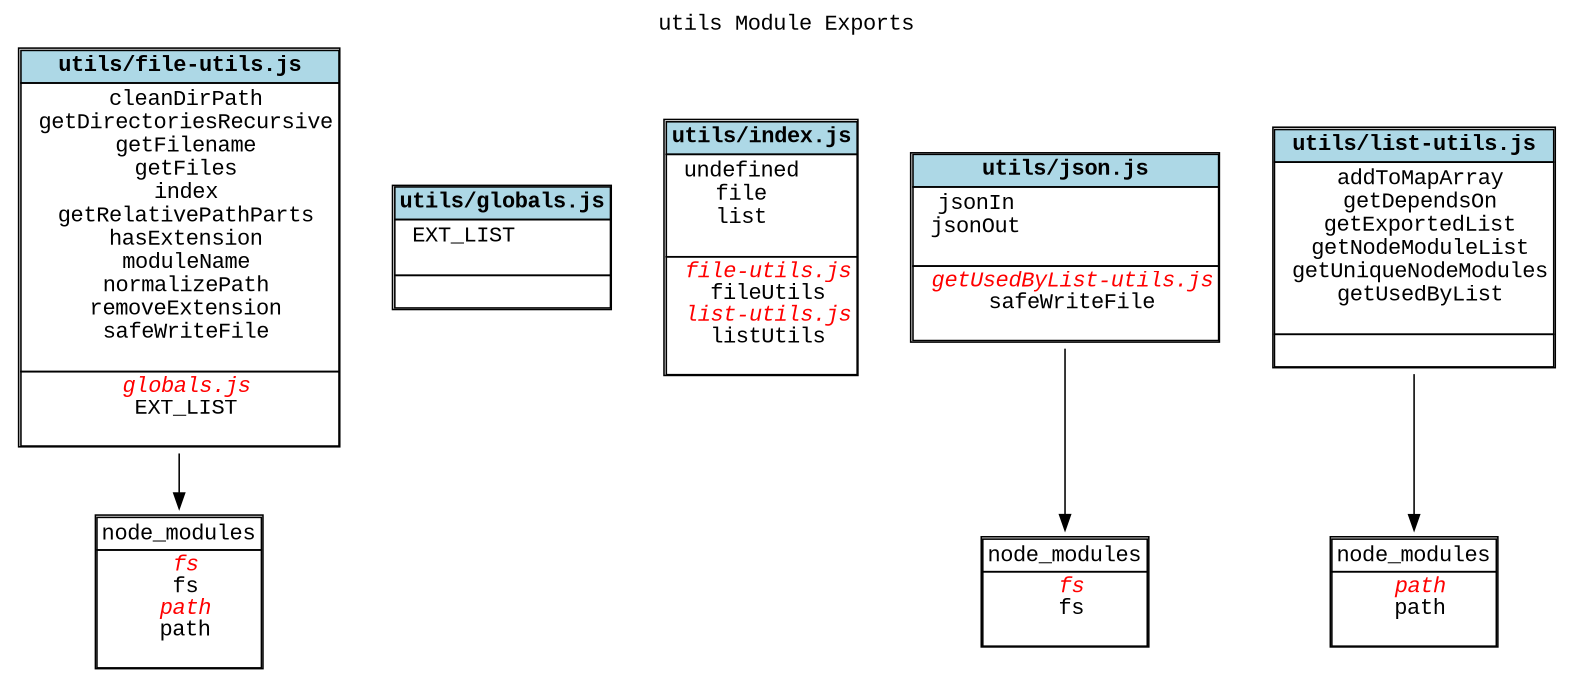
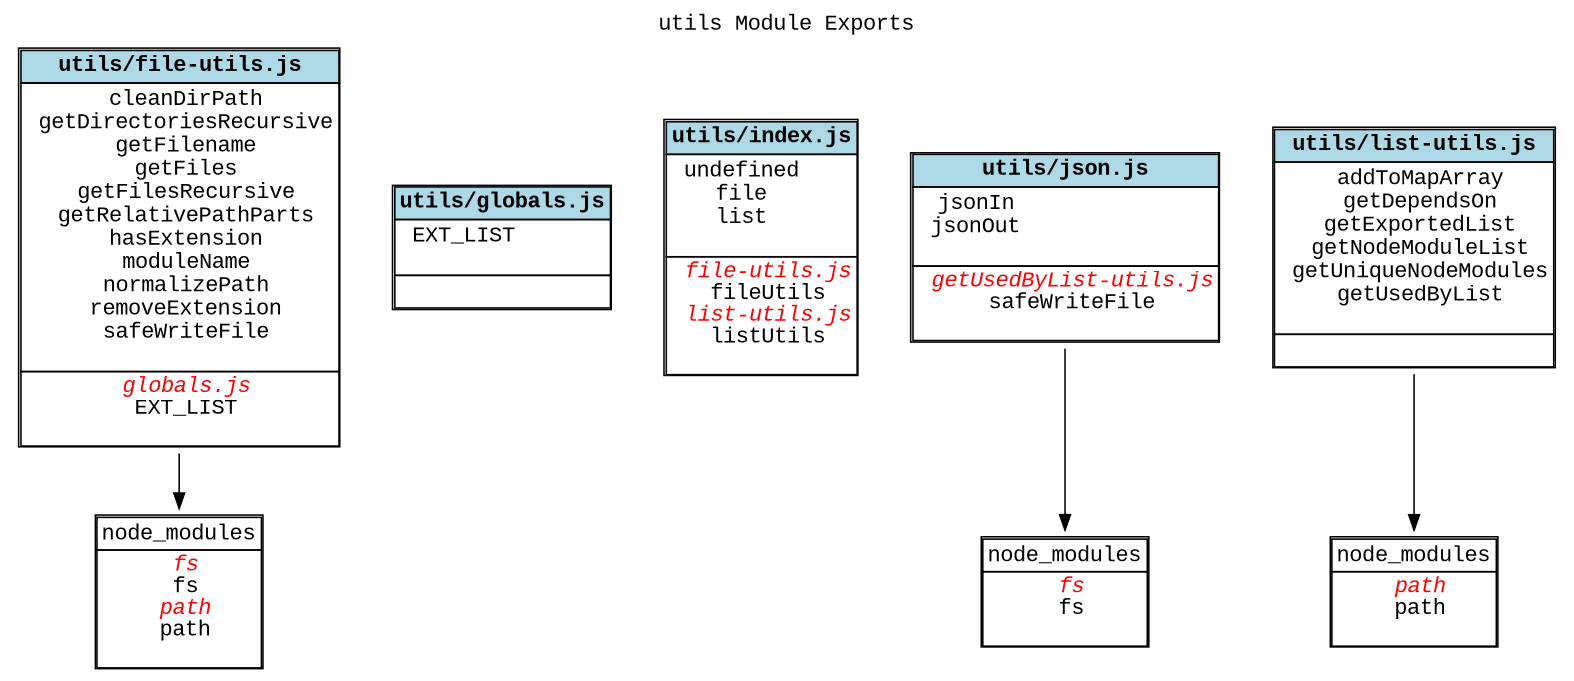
(180, 192) -> (180, 192)
